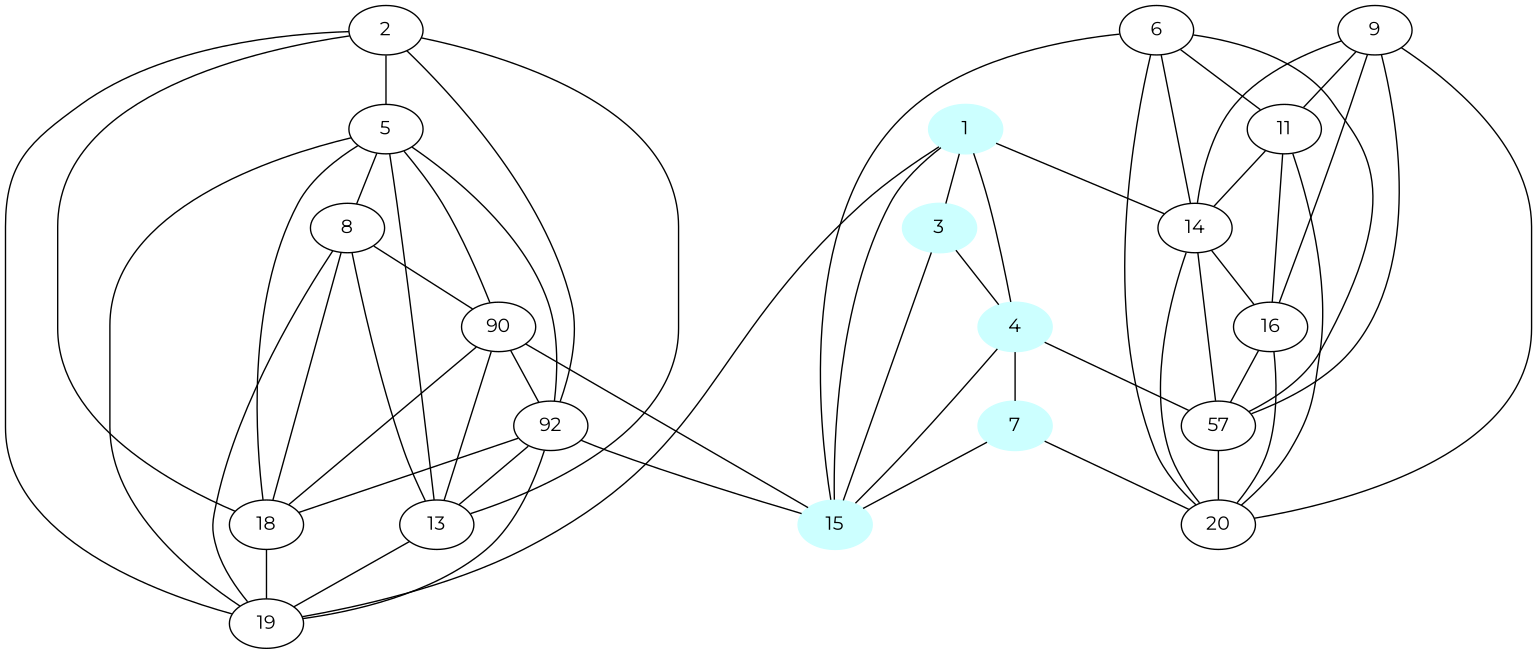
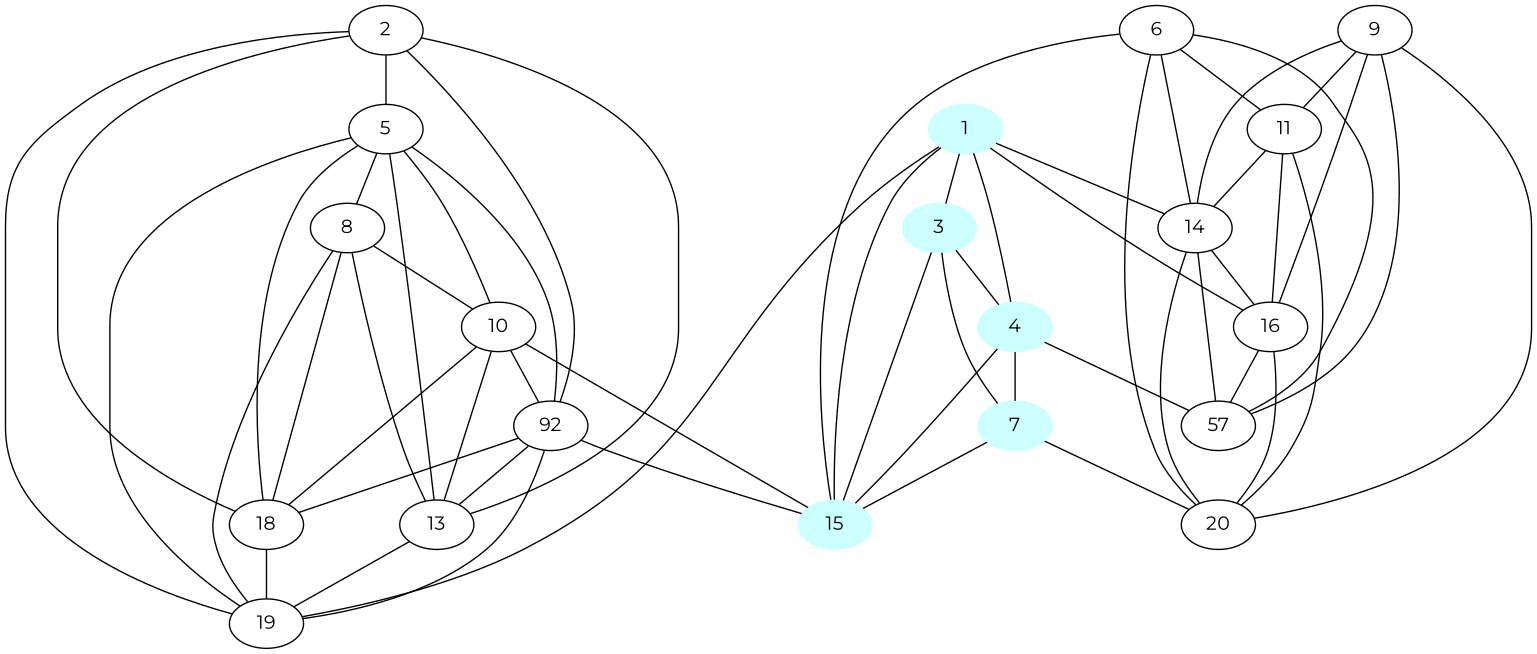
none -> (1114, 233)
(499, 327) -> (499, 327)
none -> (959, 332)
(1218, 475) -> none
